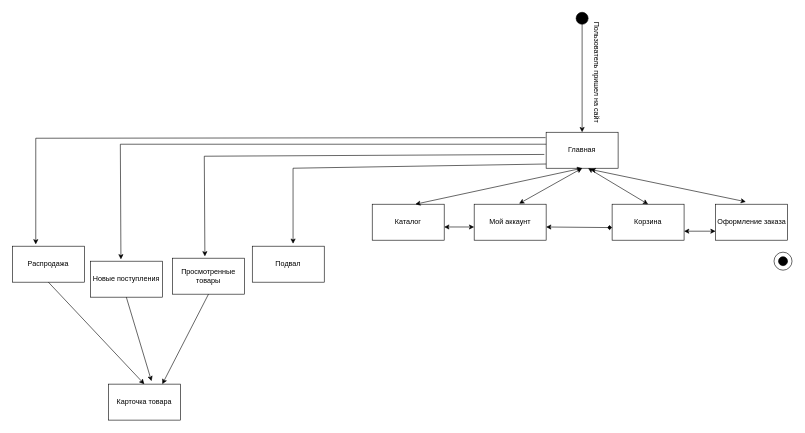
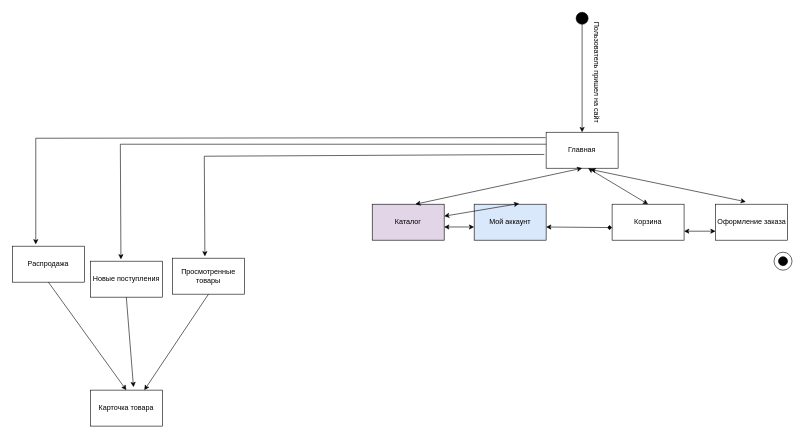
(457, 166) -> none
(551, 186) -> (482, 210)
(408, 222) -> (408, 222)
(510, 222) -> (510, 222)
(288, 264) -> none
(144, 402) -> (126, 408)
